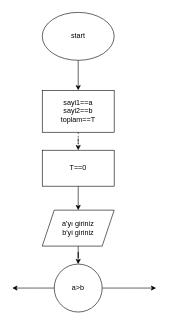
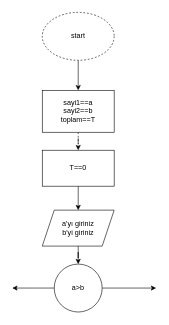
(78, 36) -> (78, 36)
